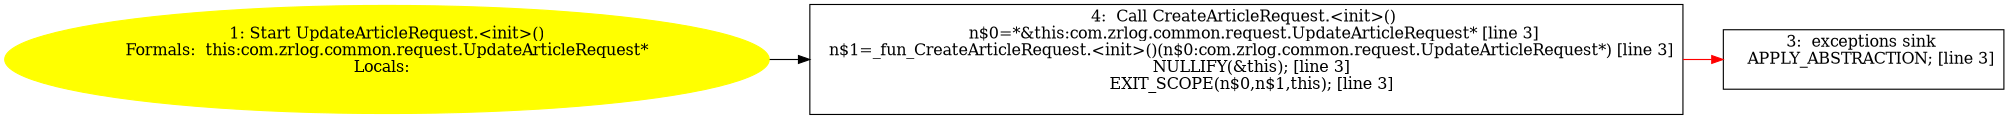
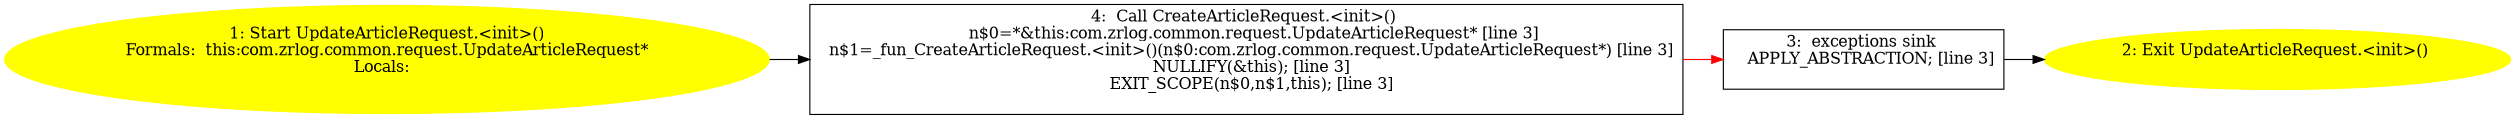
none -> (2278, 59)
